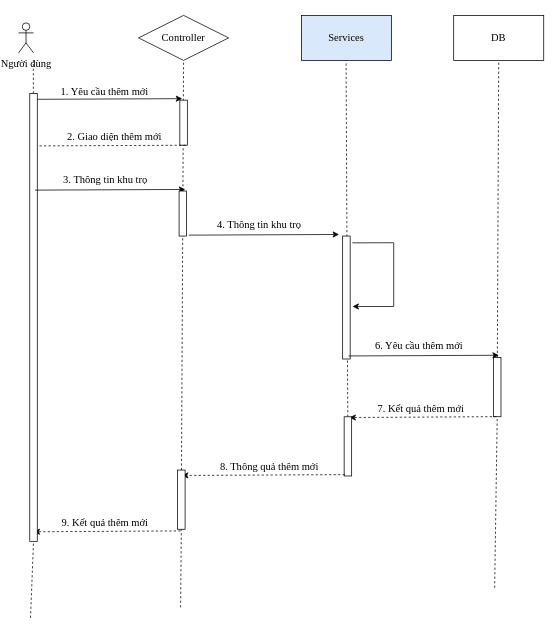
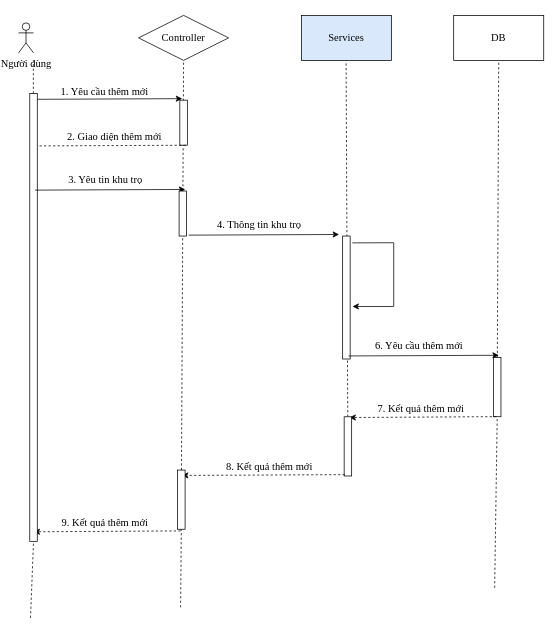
(105, 180) -> (105, 180)
(269, 467) -> (269, 467)
